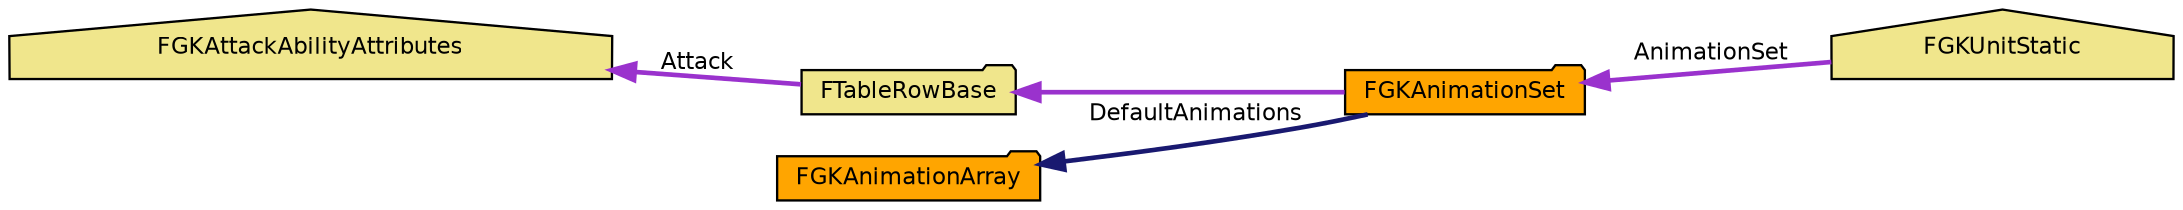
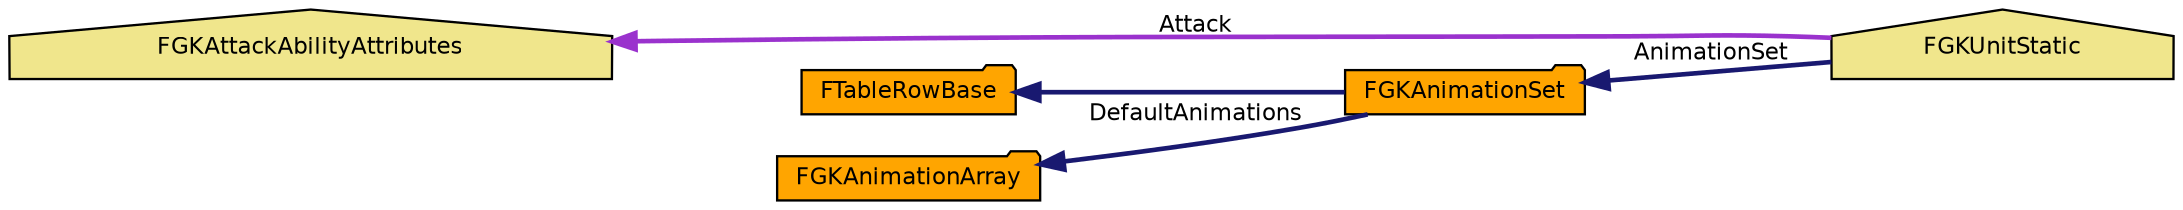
(1720, 71) -> (1720, 71)
(718, 78) -> (1234, 37)
(909, 92) -> (909, 92)
(1192, 92) -> (1192, 92)
